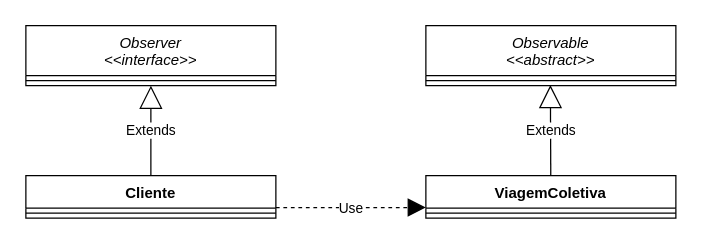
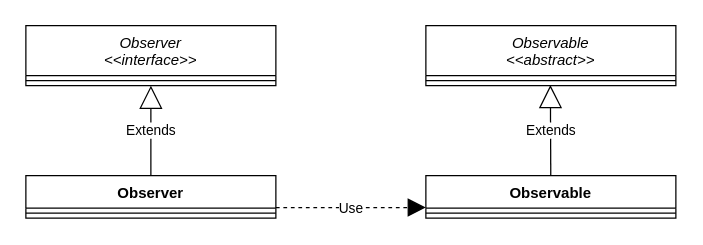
(150, 193) -> (150, 193)
(550, 193) -> (550, 193)
